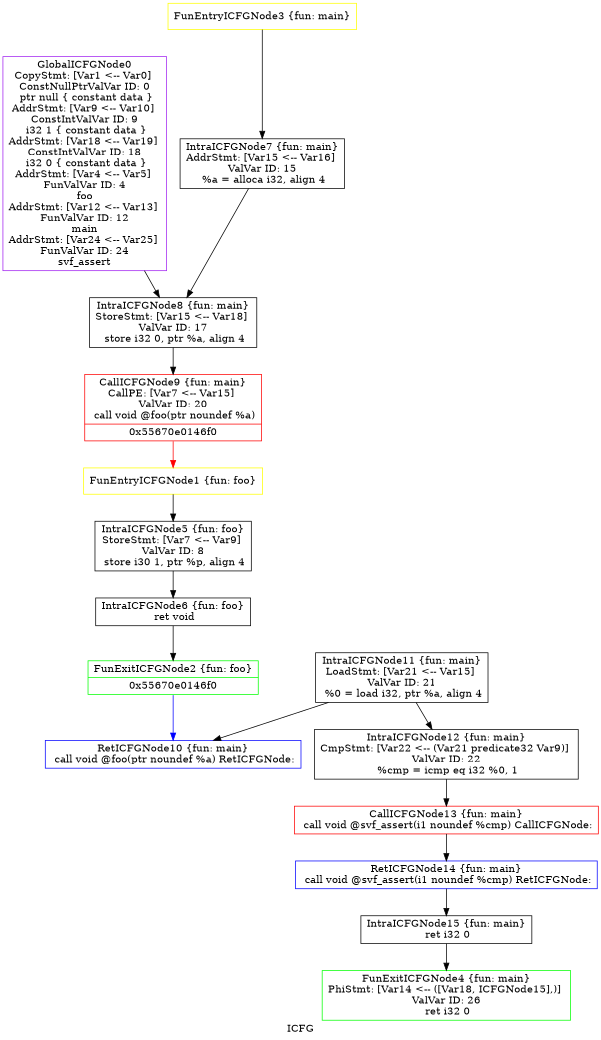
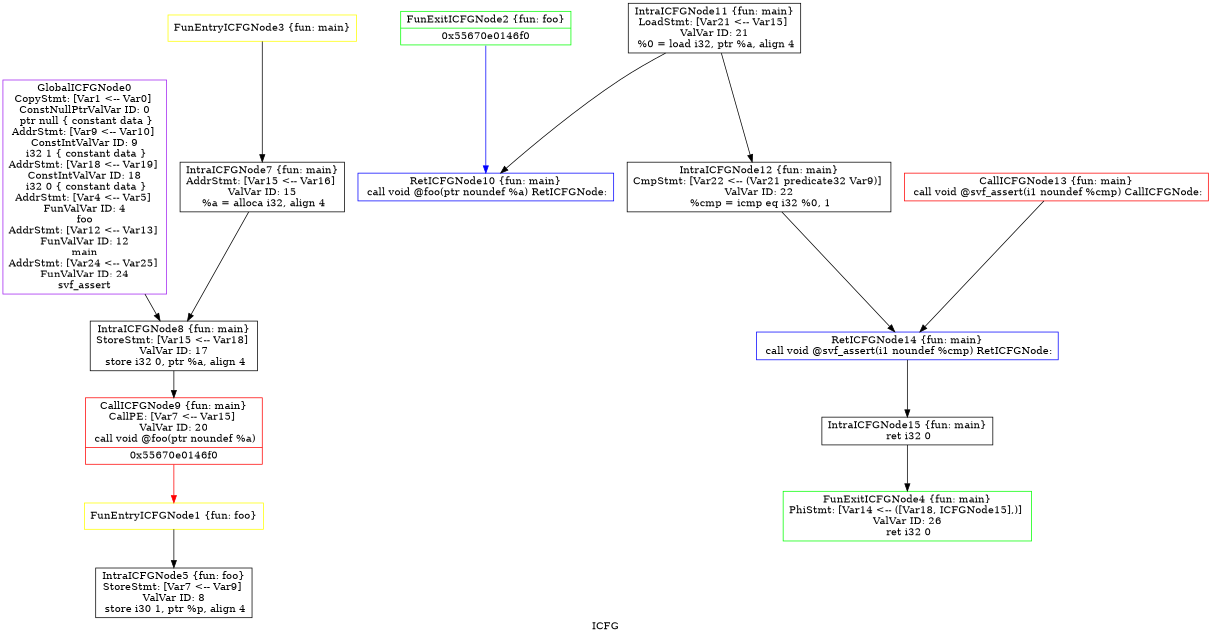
(173, 612) -> none
(446, 789) -> (836, 269)
